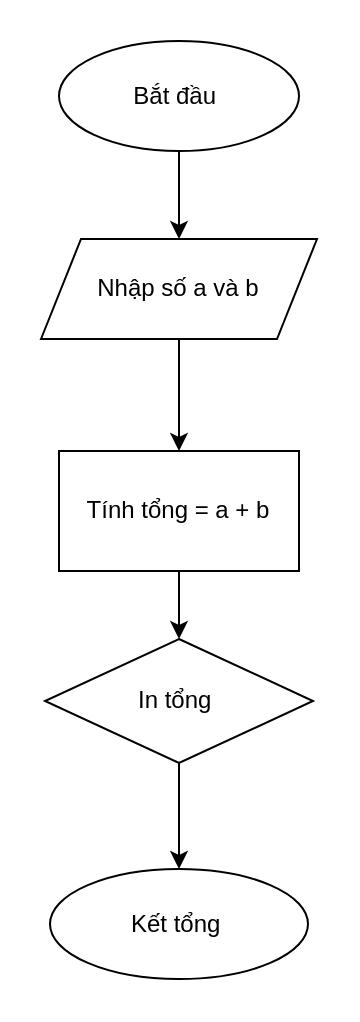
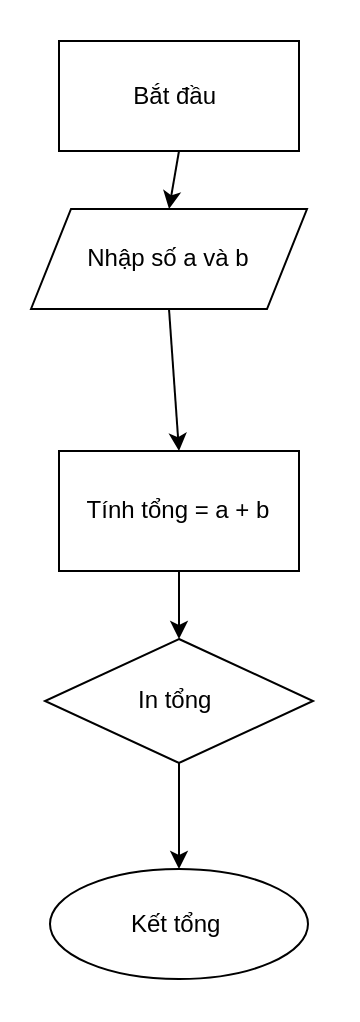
(179, 96) -> (179, 96)
(179, 289) -> (169, 259)
